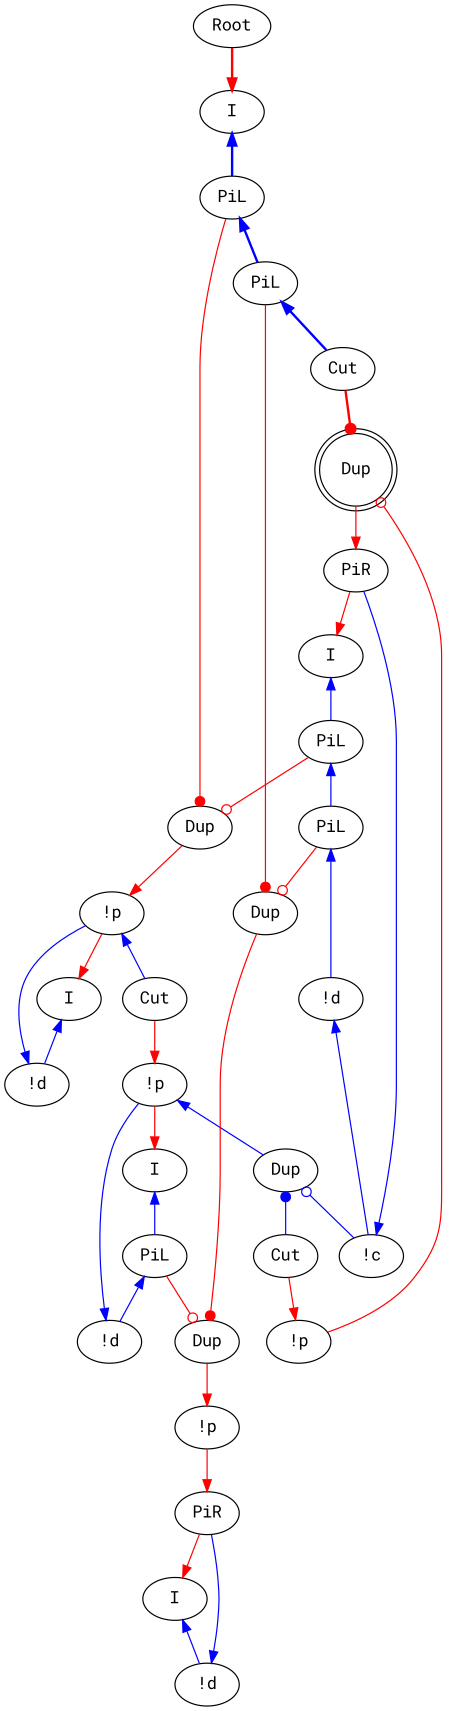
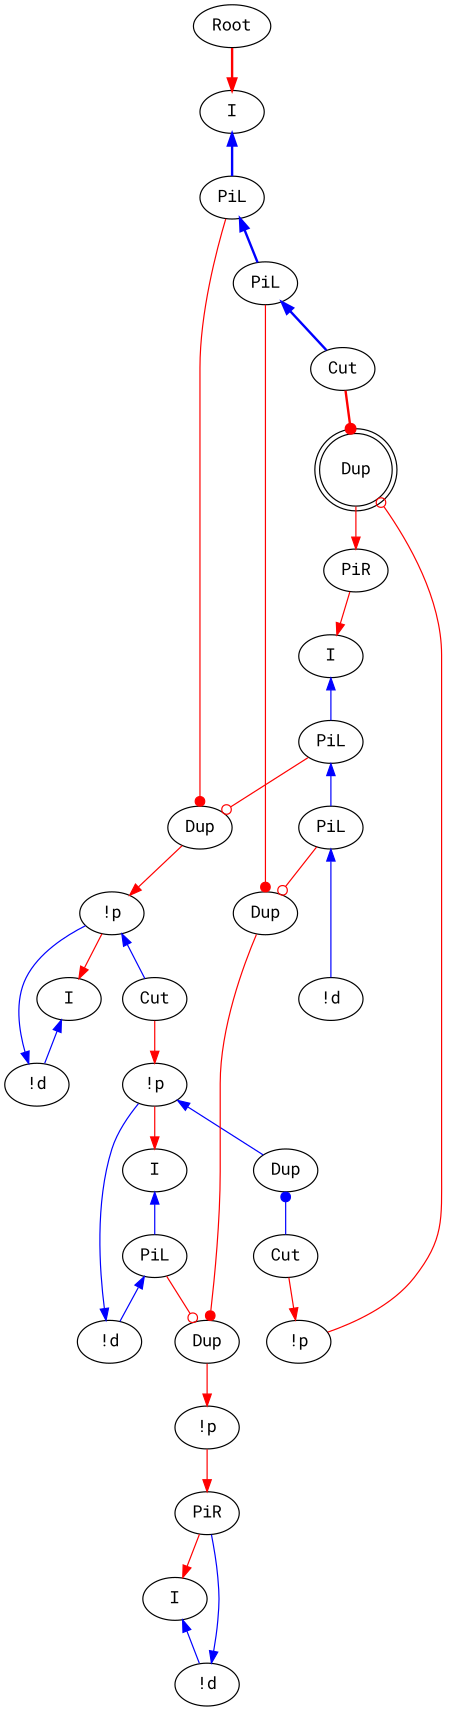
(371, 1256) -> none
